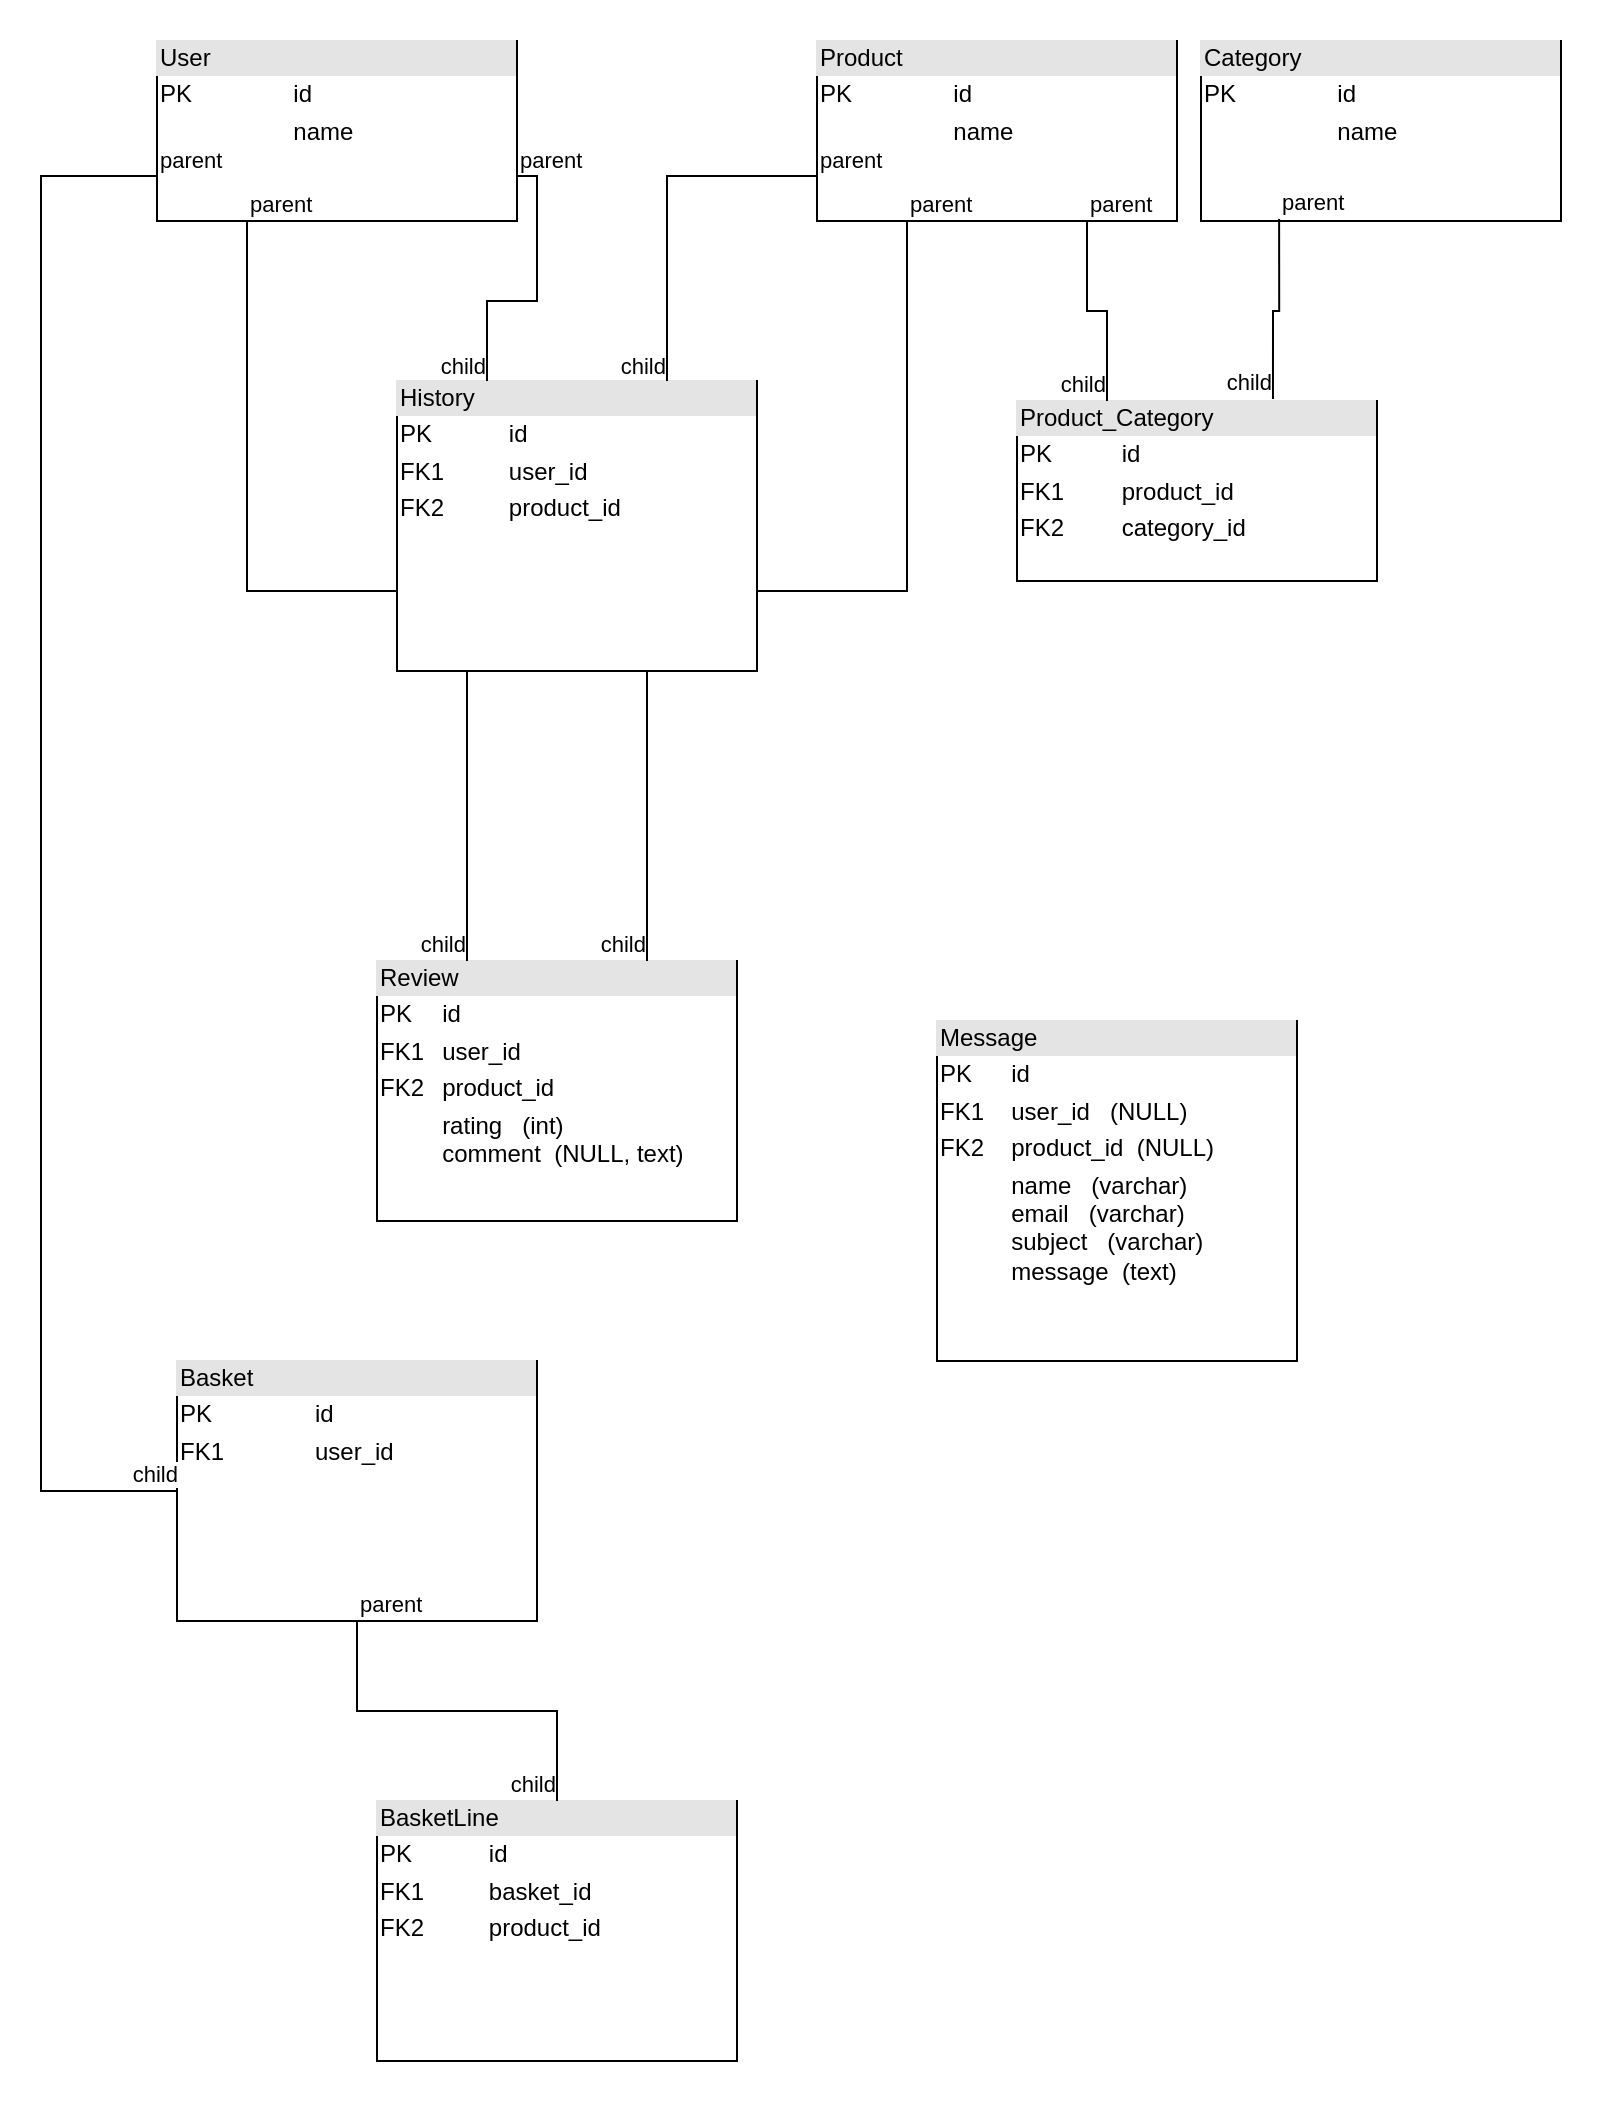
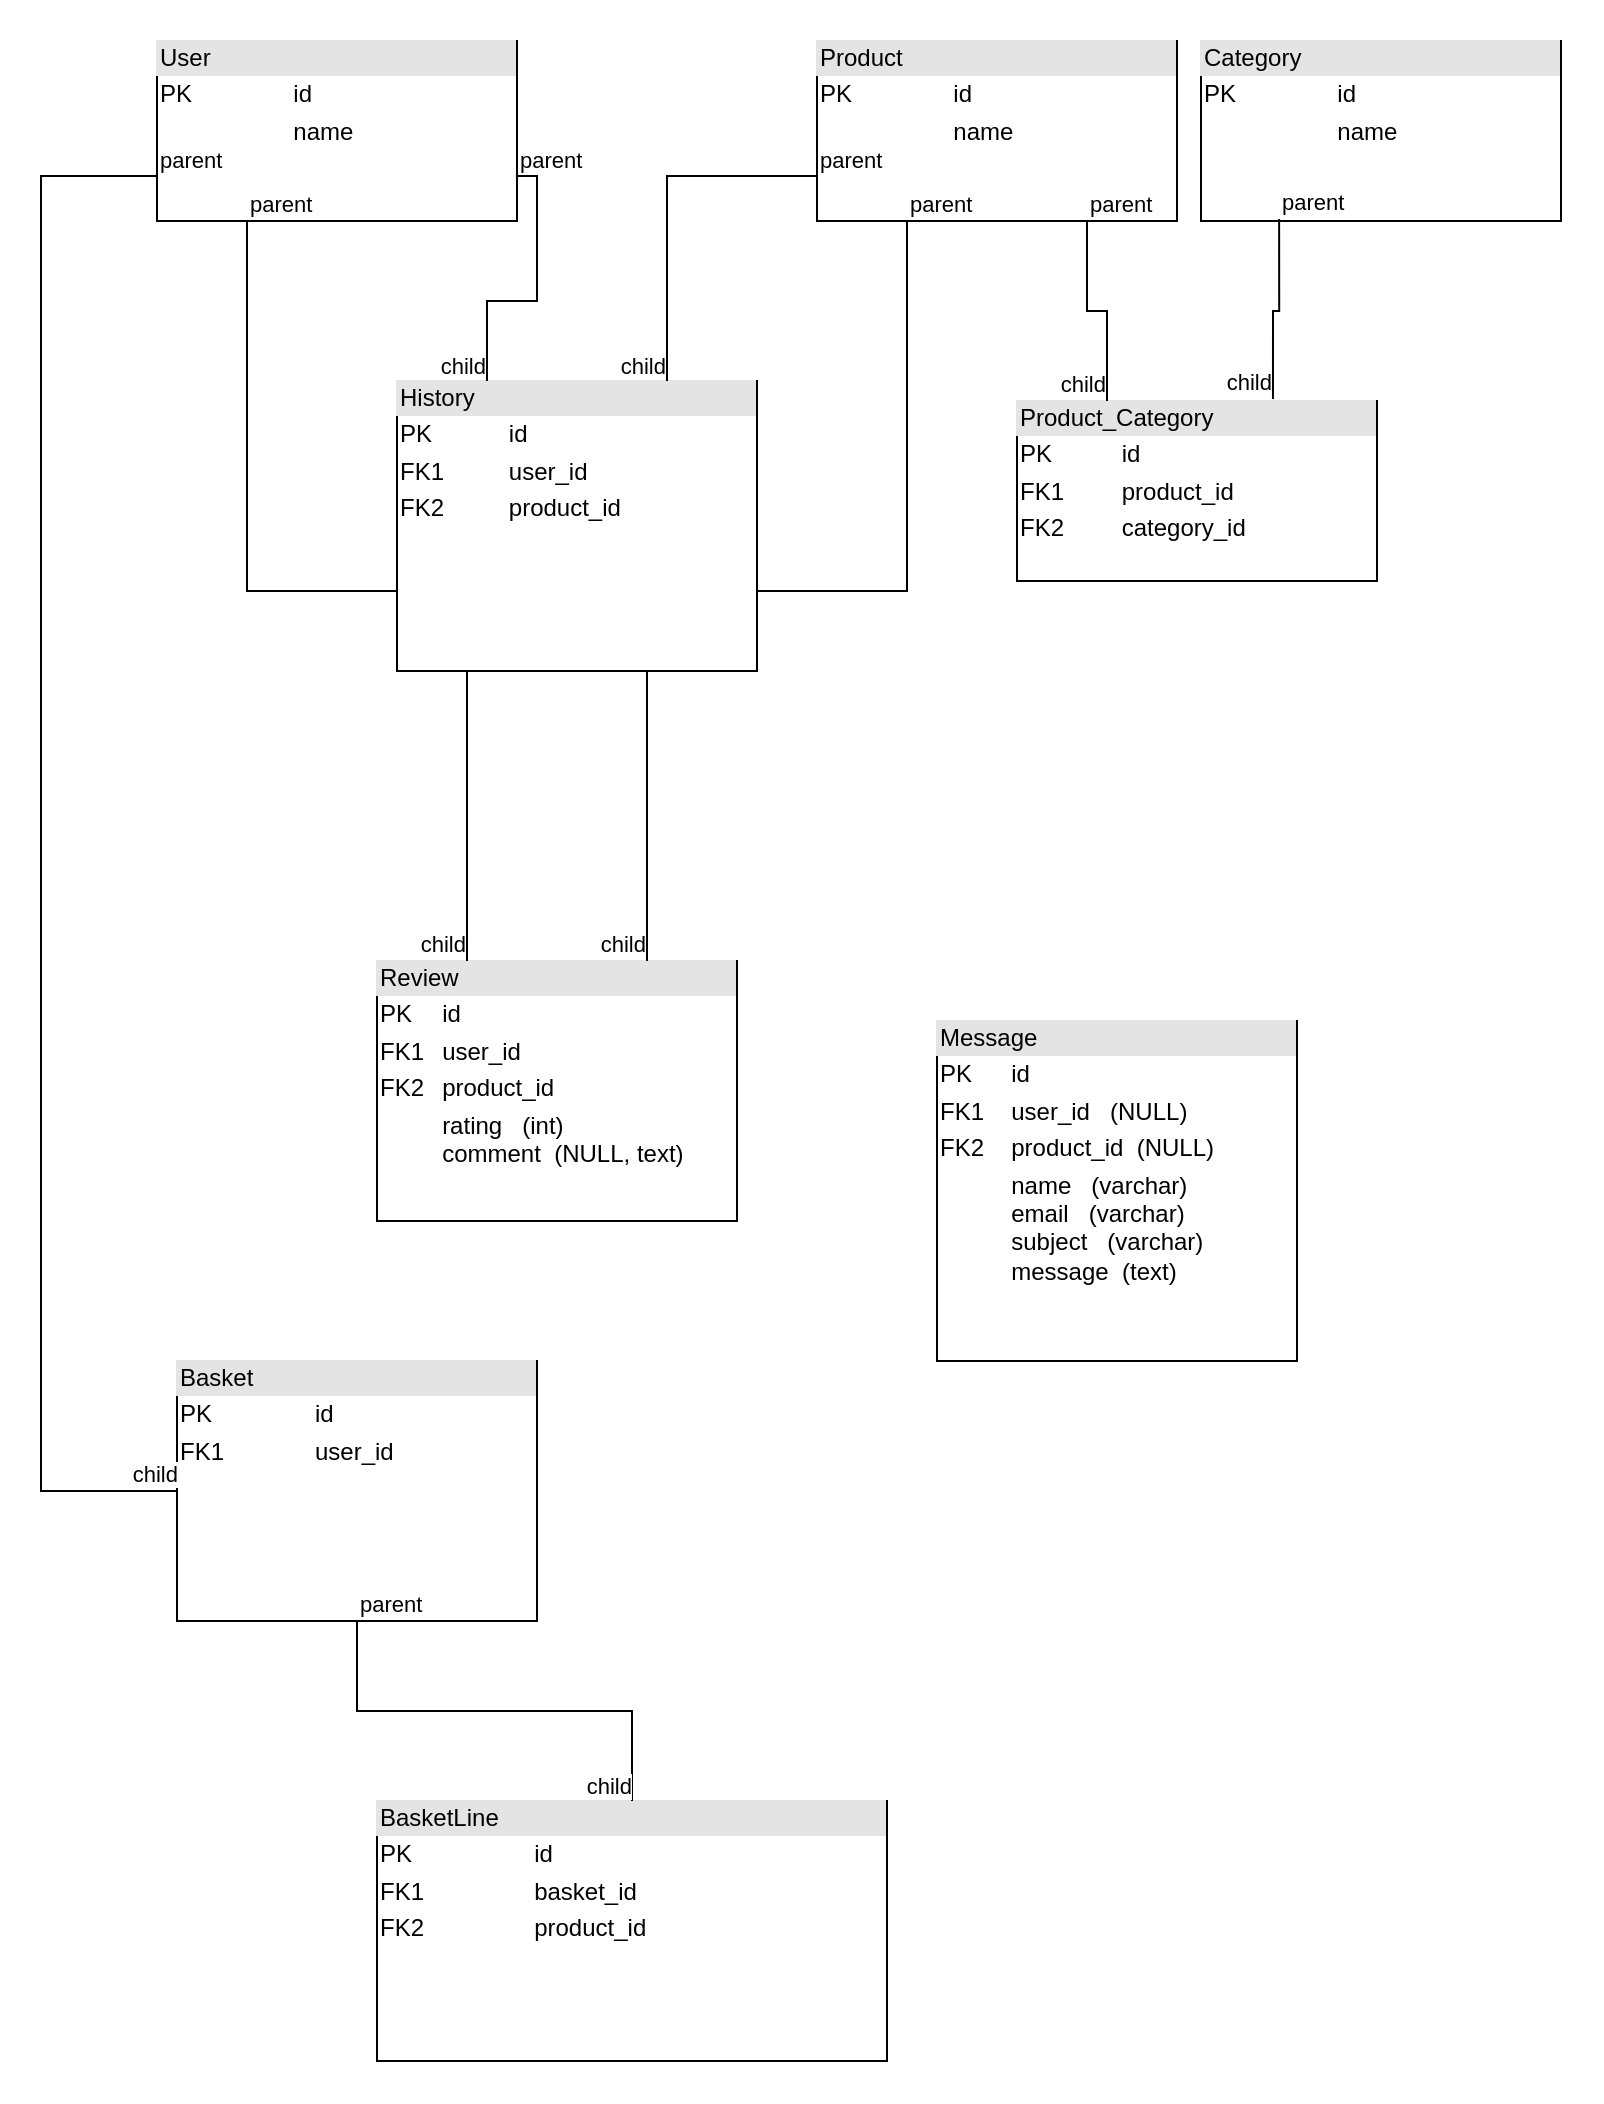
(557, 1931) -> (632, 1931)
